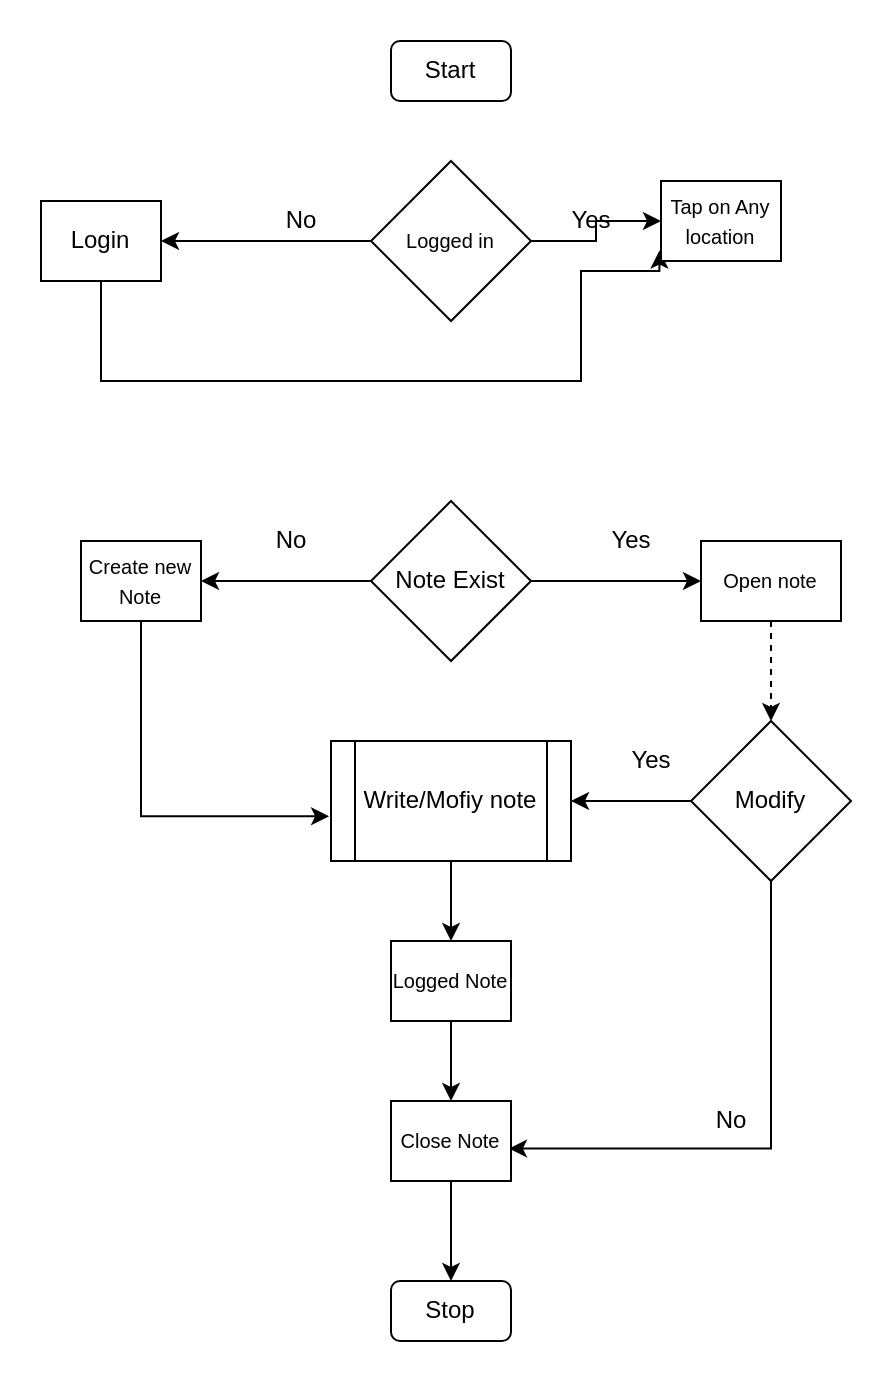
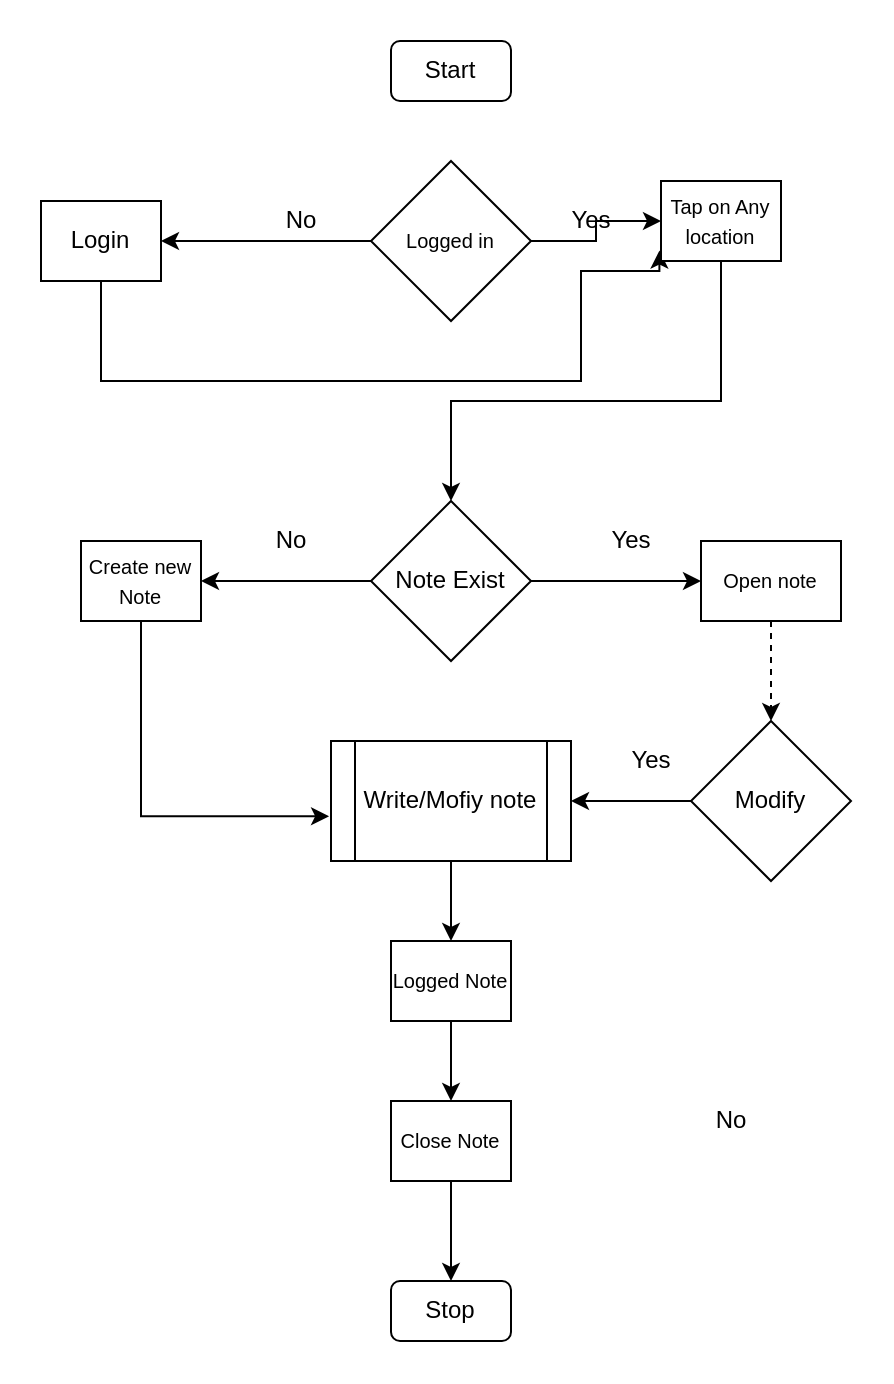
none -> (613, 401)
(771, 1140) -> none
